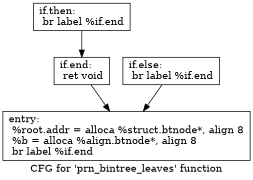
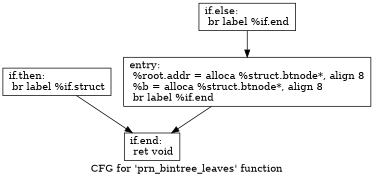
(82, 22) -> (57, 87)
(98, 95) -> (195, 118)
(103, 141) -> (226, 87)
